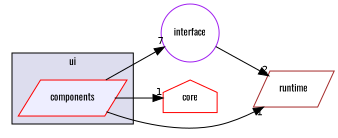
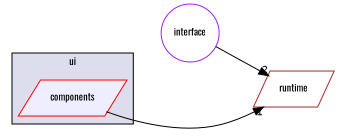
(127, 68) -> none
(190, 98) -> none
